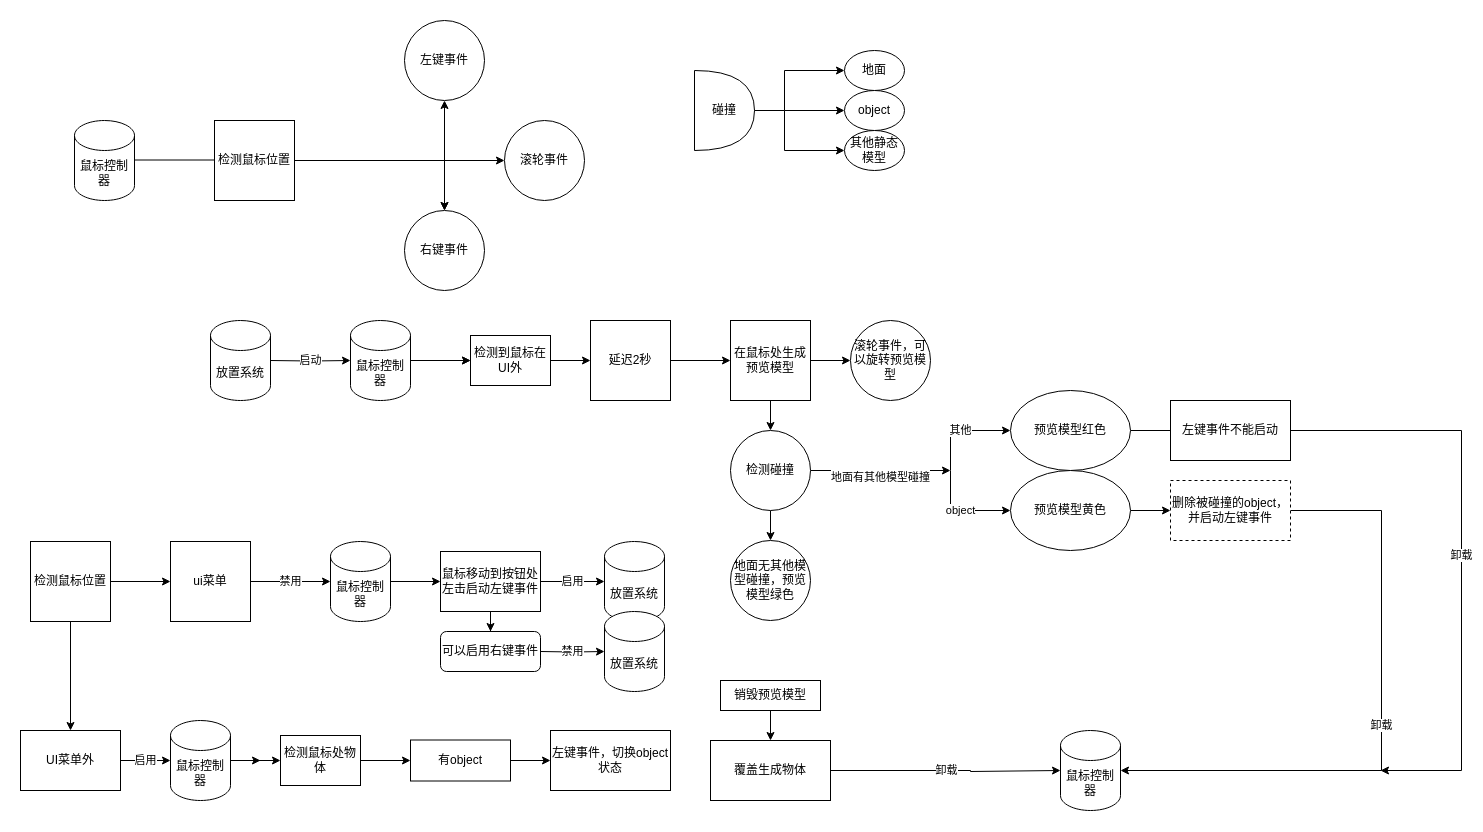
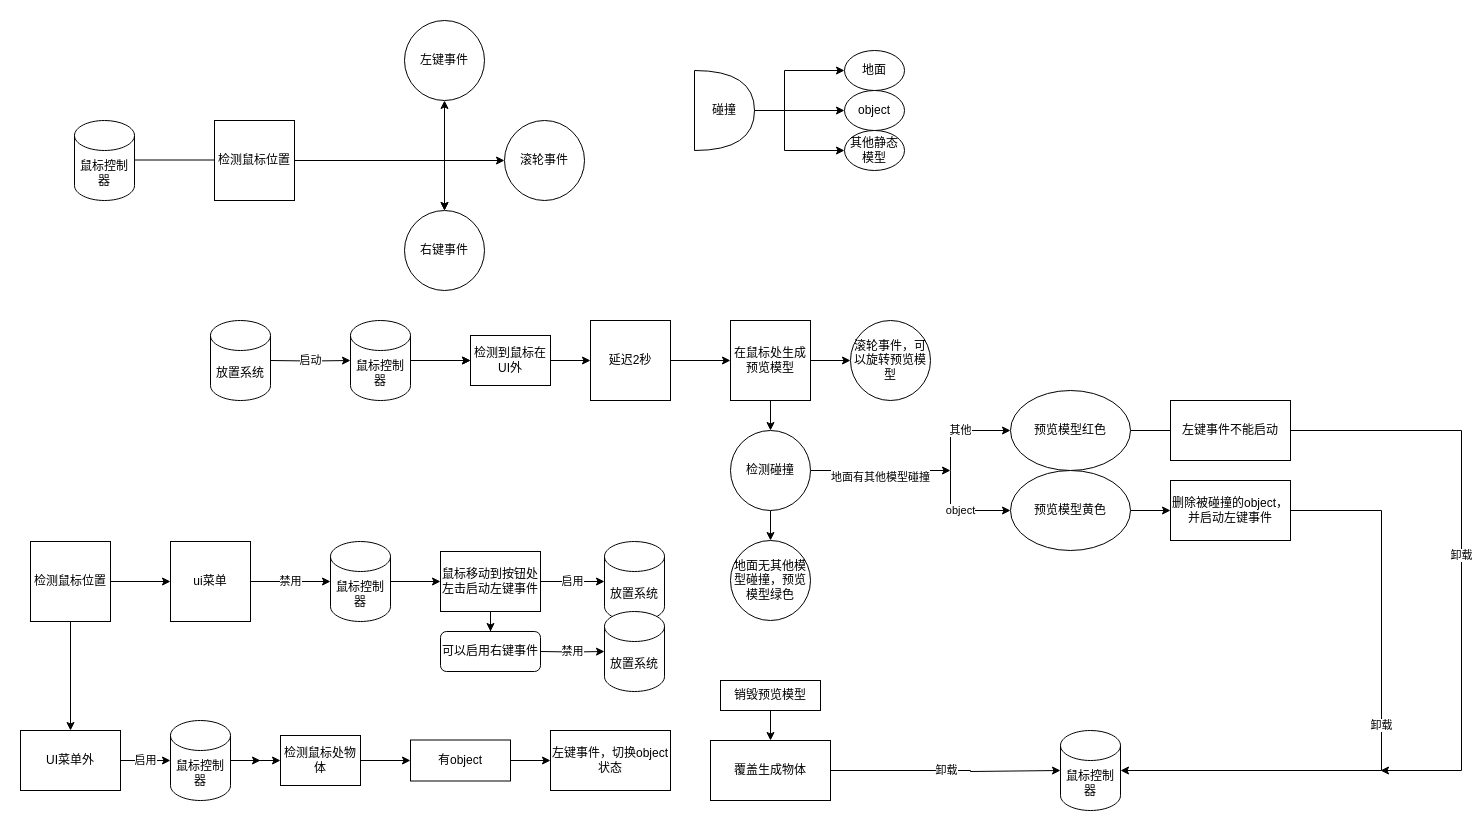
(1231, 511) -> (1231, 511)
